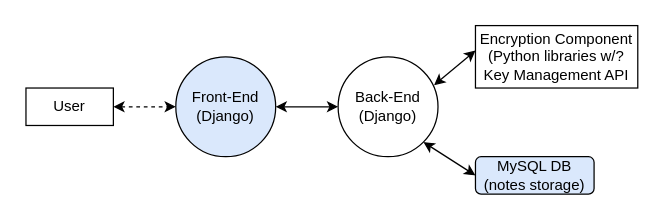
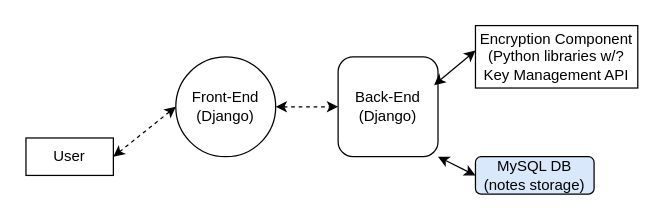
(69, 107) -> (69, 157)
(226, 107) -> (226, 107)
(307, 107) -> (307, 107)
(388, 107) -> (388, 107)
